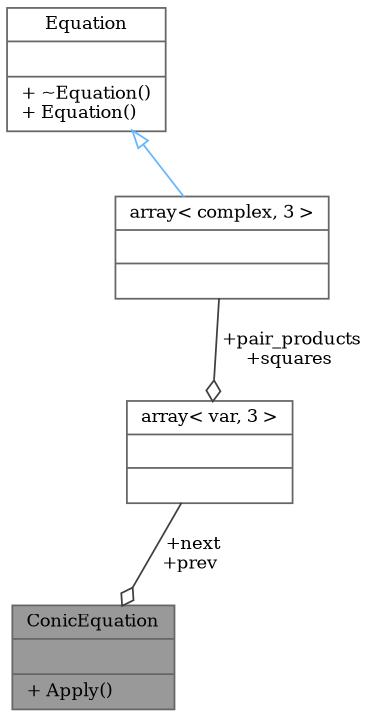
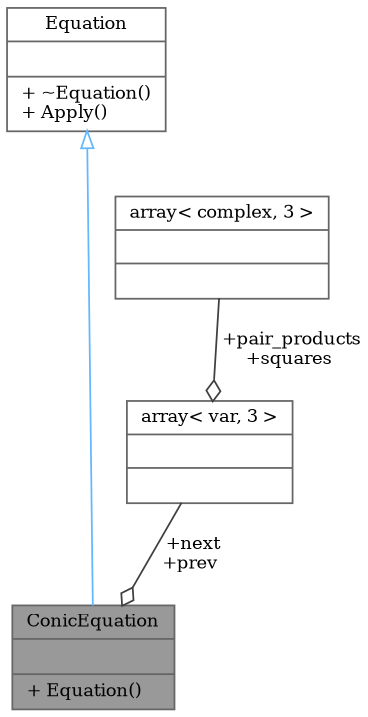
(79, 113) -> (64, 113)
(164, 171) -> (90, 377)
(70, 691) -> (85, 691)
